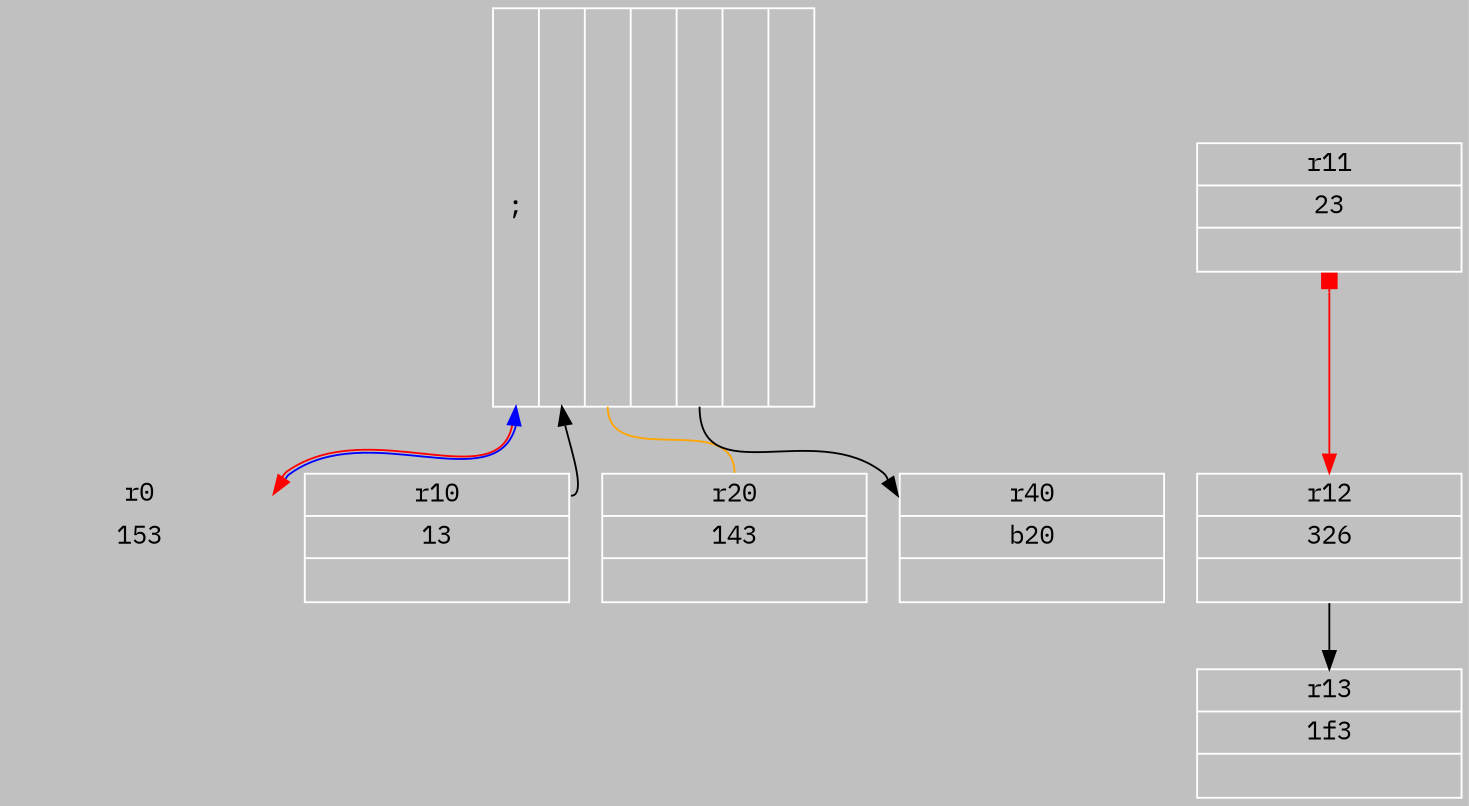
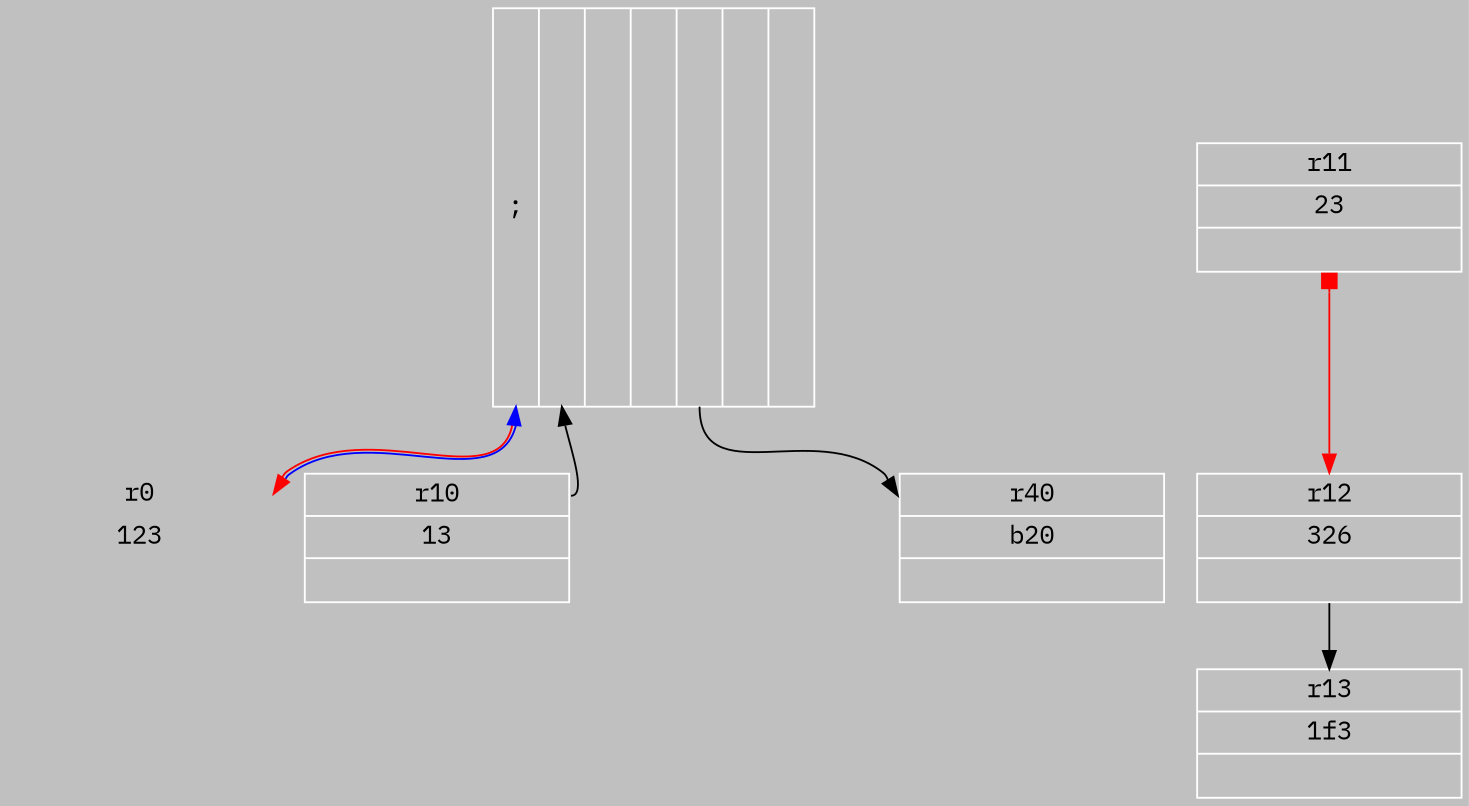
(140, 536) -> (140, 536)
(734, 538) -> none
